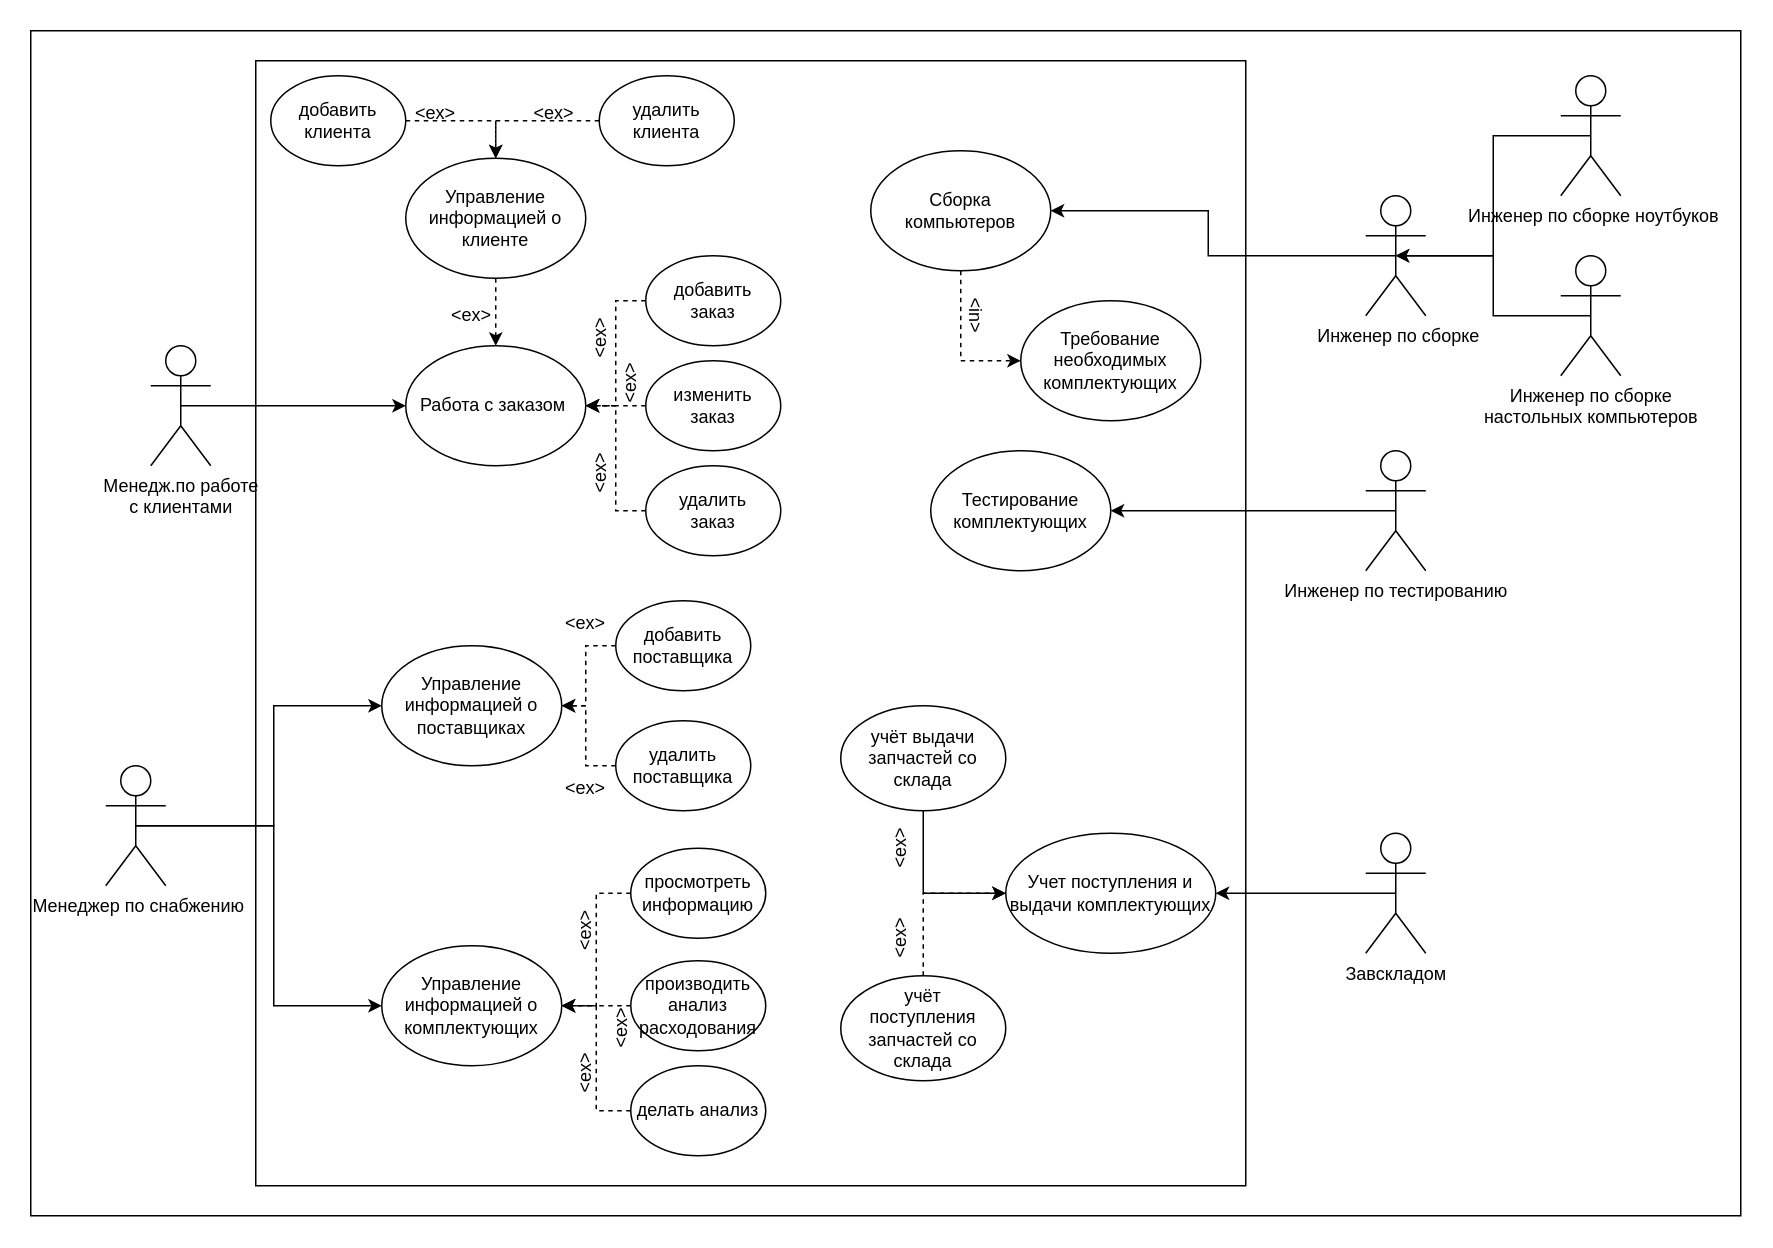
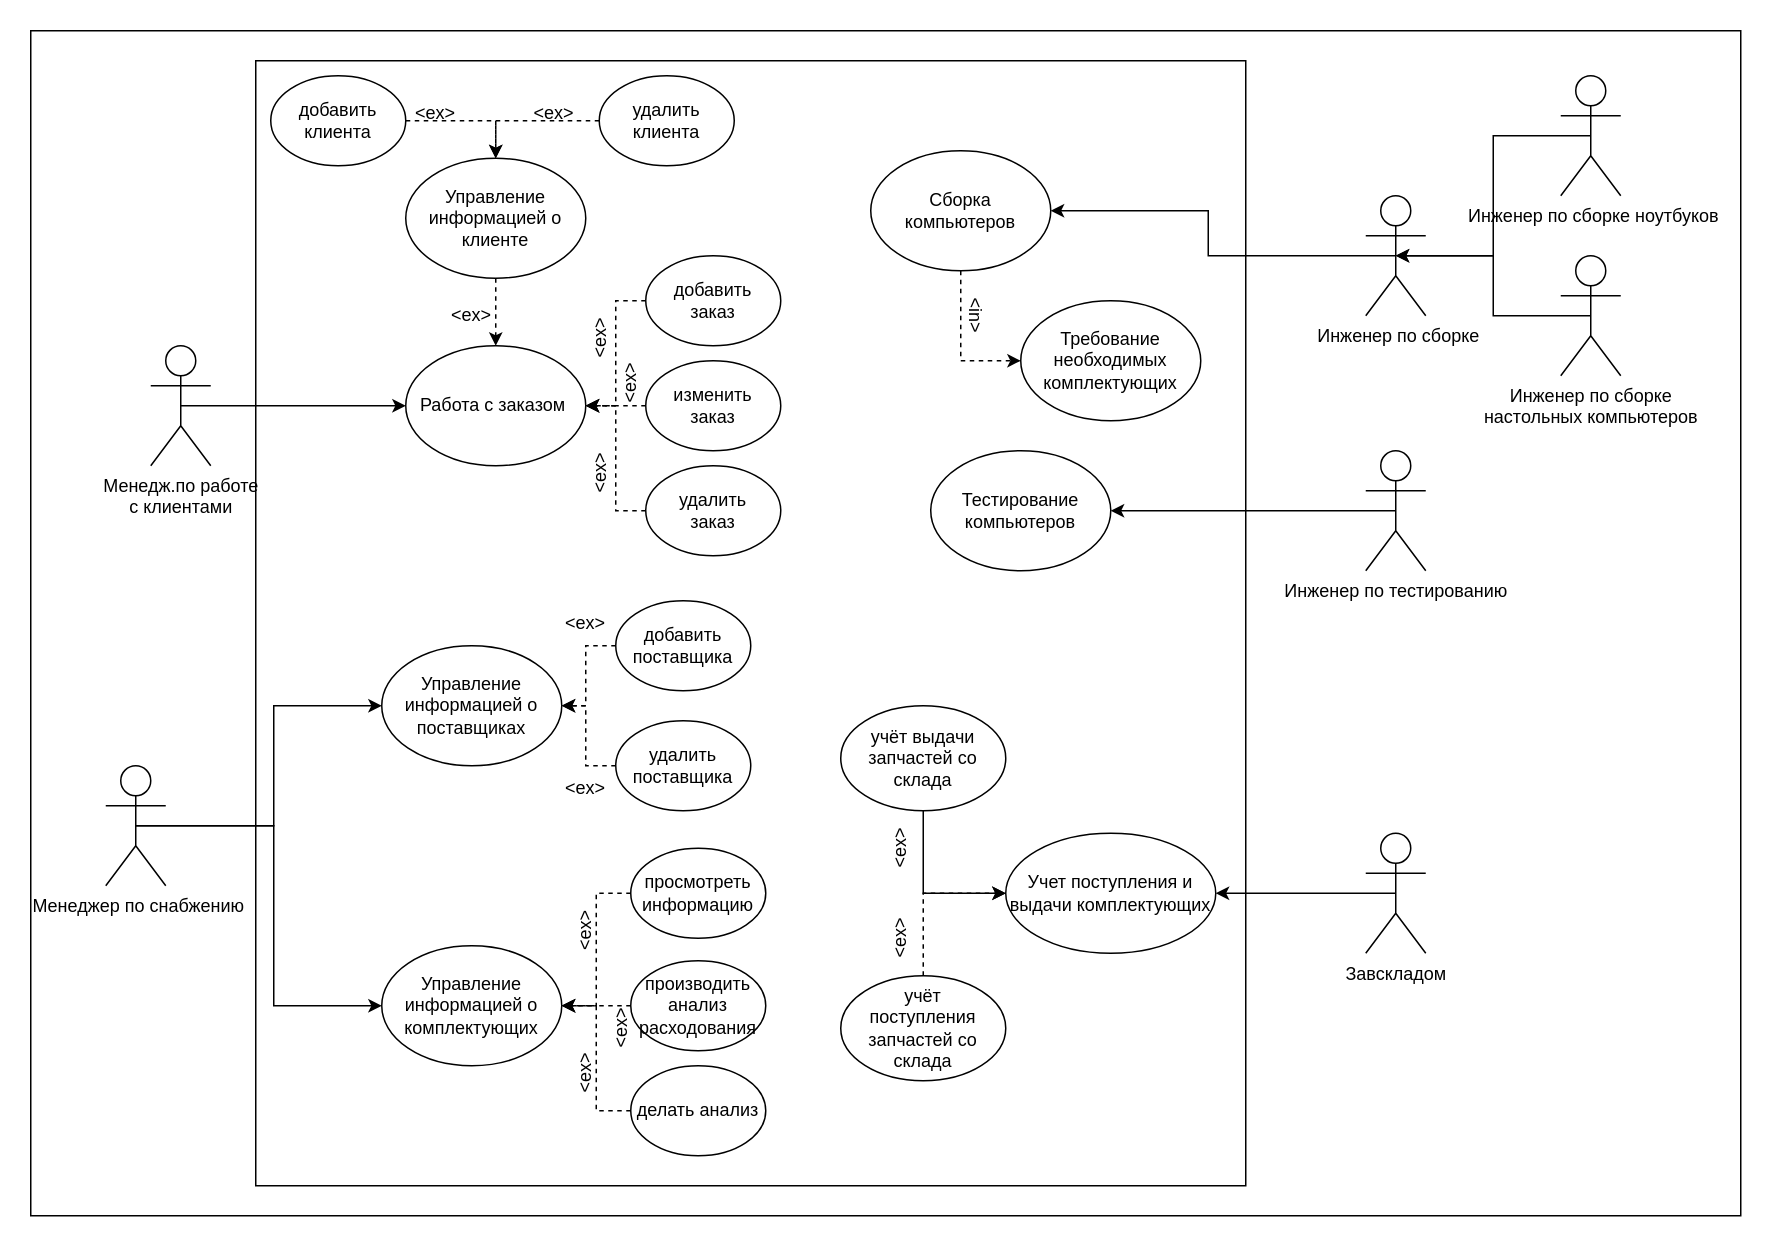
(1021, 511) -> (1021, 511)
